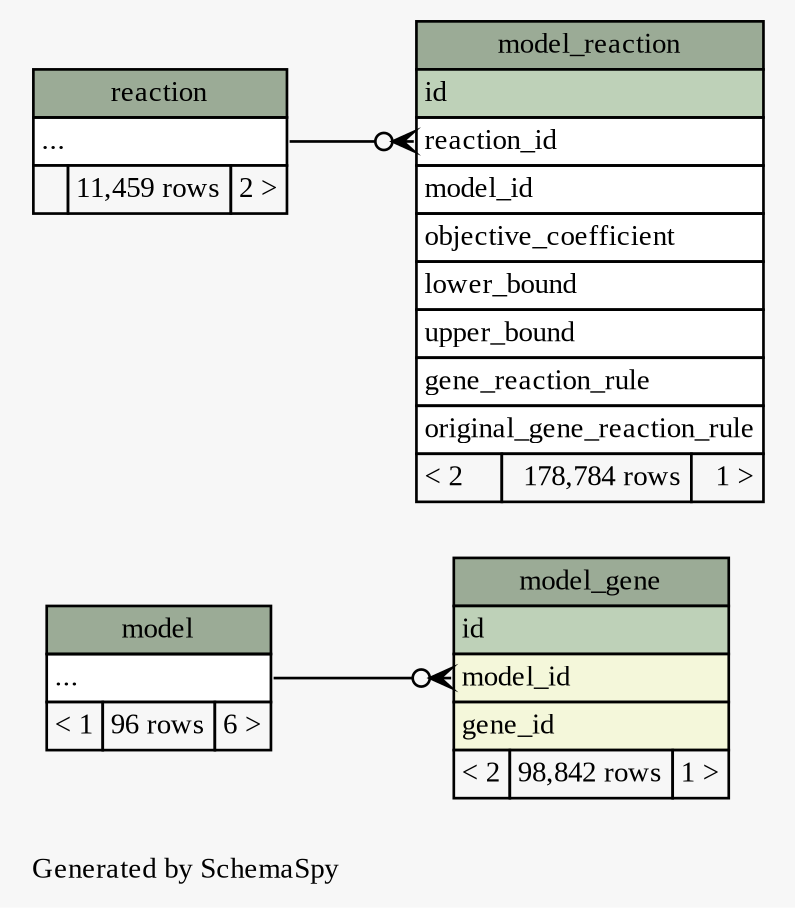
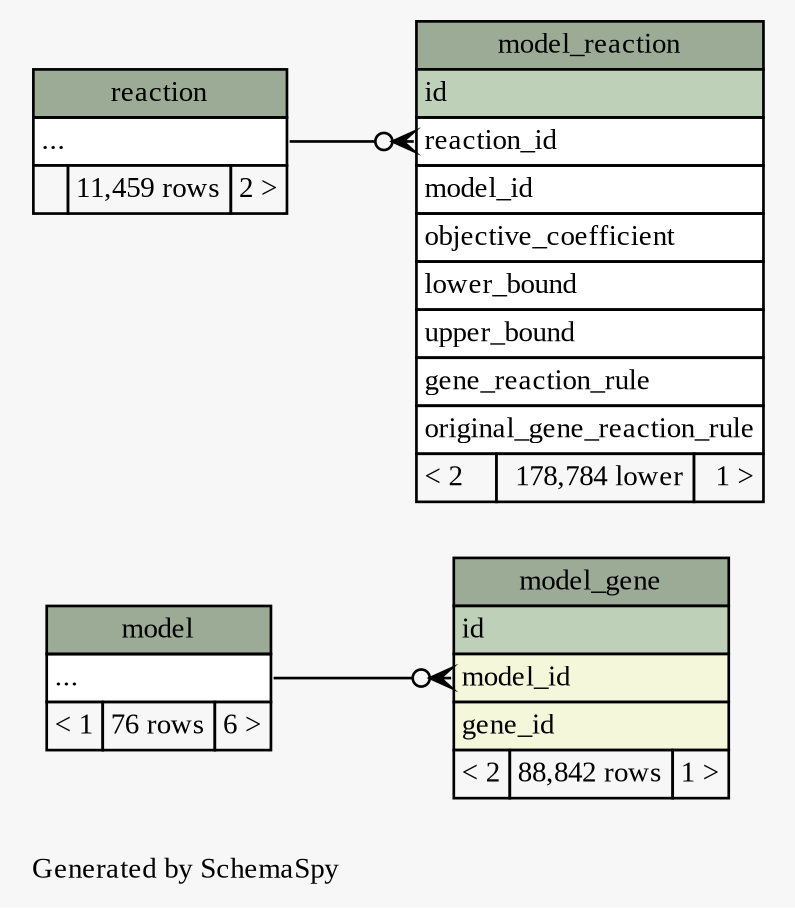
(603, 476) -> (601, 476)
(159, 725) -> (159, 725)
(591, 773) -> (591, 773)
